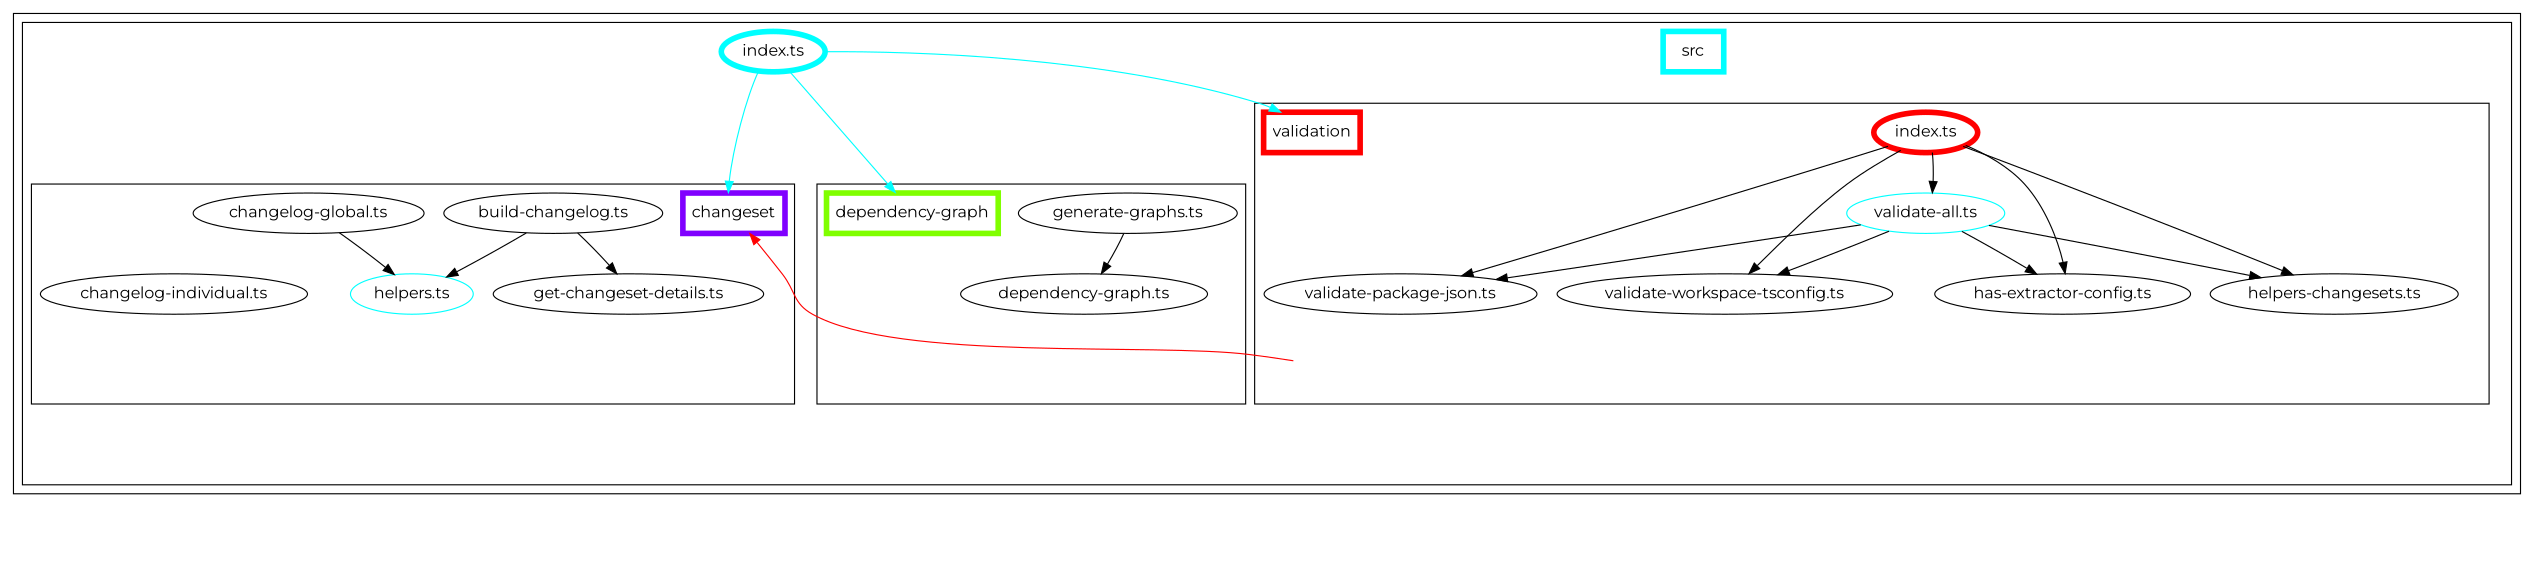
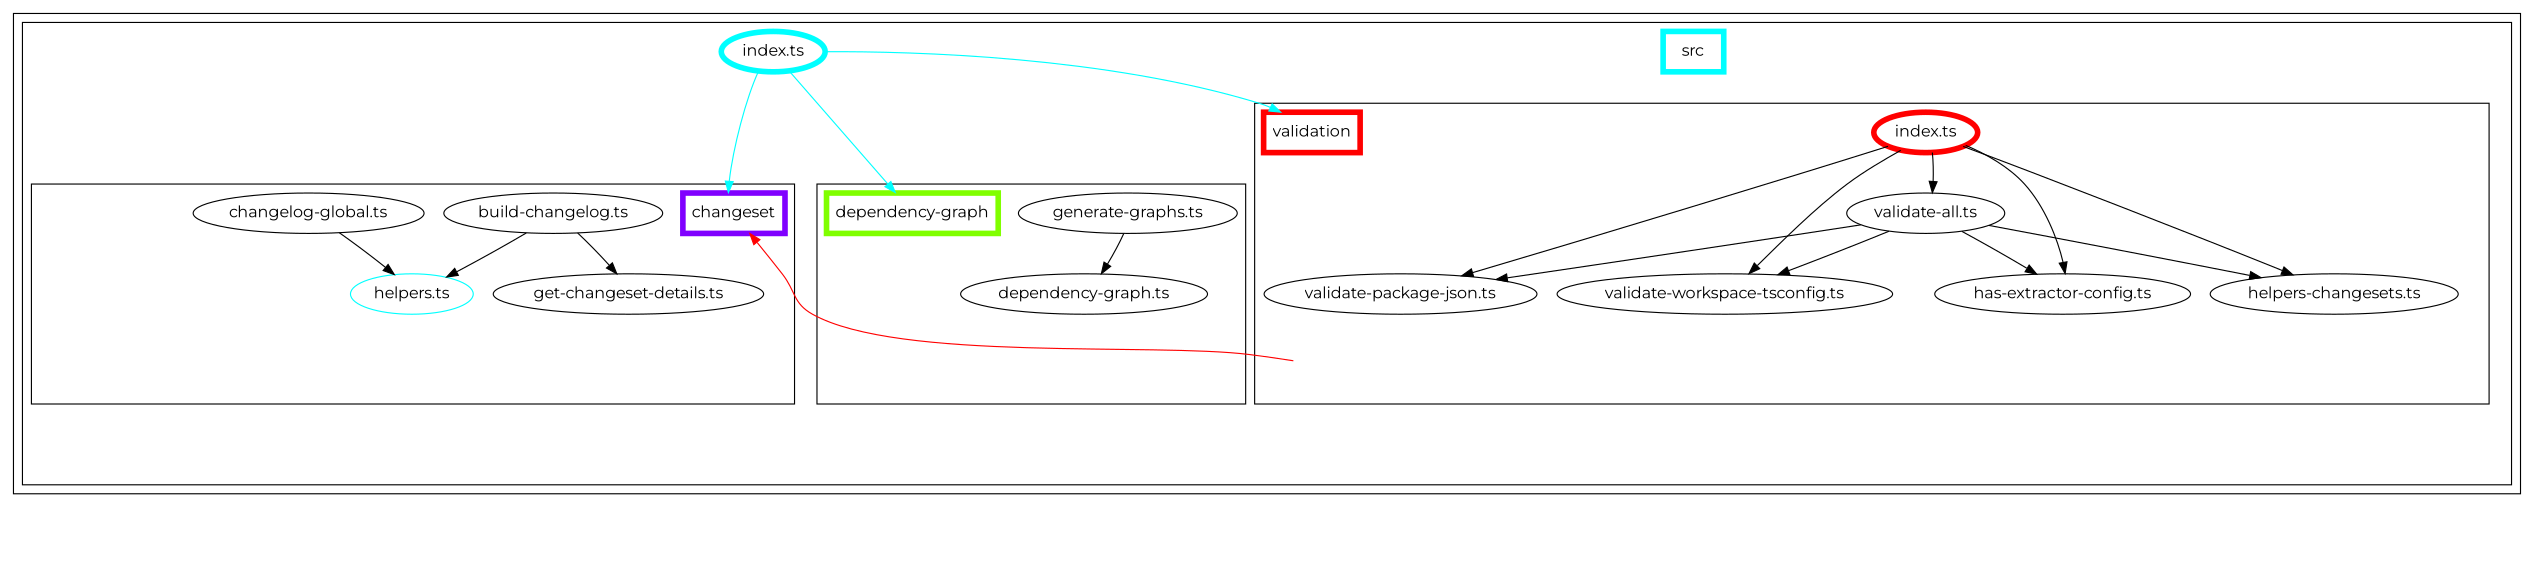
(1926, 213) -> (1926, 213)
(174, 294) -> none
